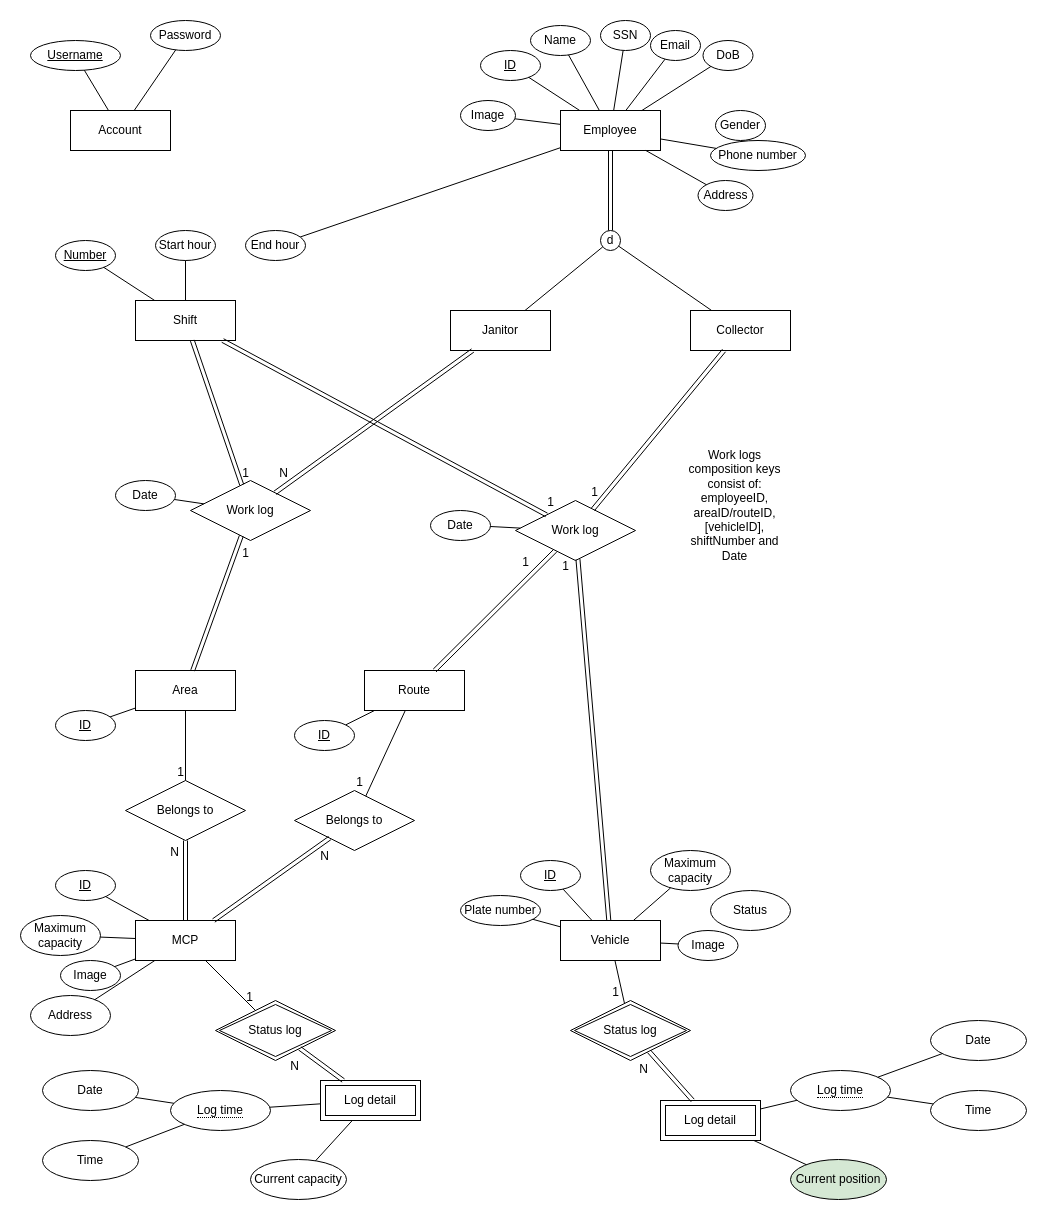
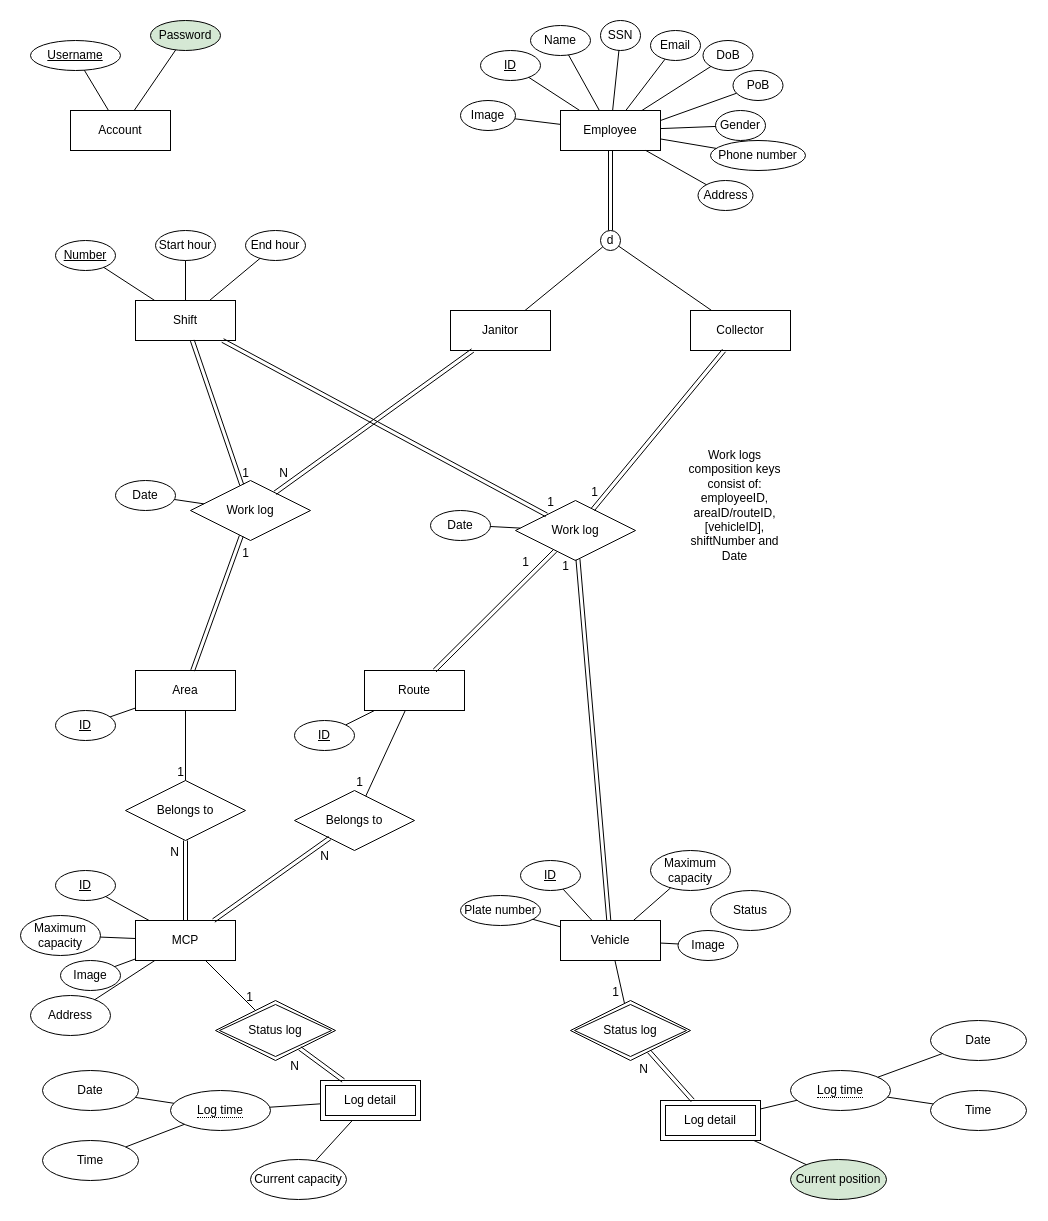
(186, 36) -> (186, 36)
(626, 36) -> (621, 36)
none -> (758, 86)
none -> (699, 107)
(431, 192) -> (688, 128)
none -> (234, 280)
